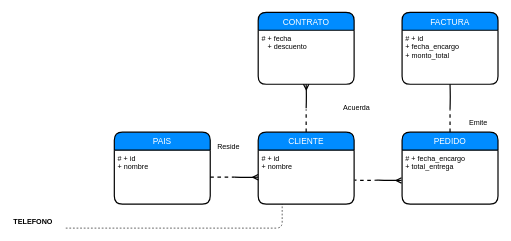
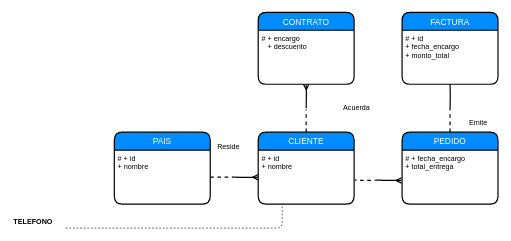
(278, 38) -> (282, 38)
